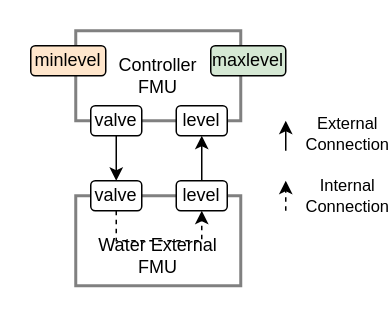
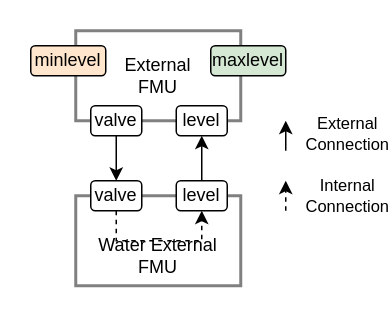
(158, 76) -> (158, 76)
